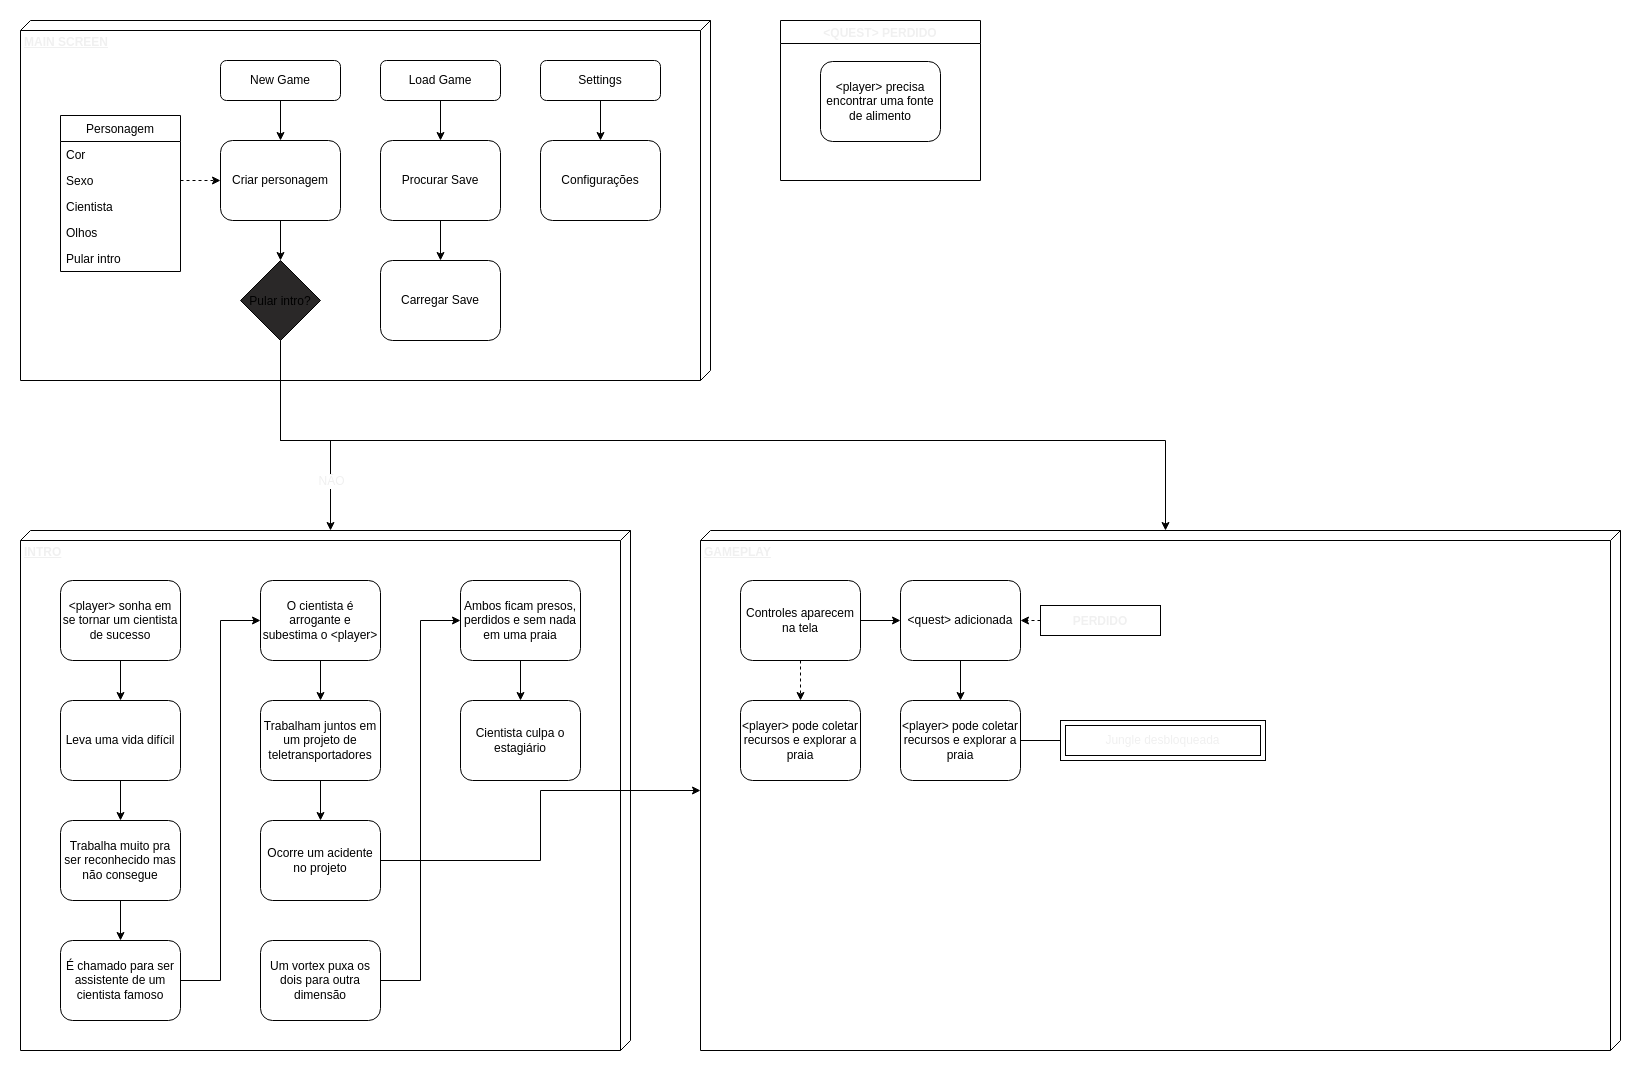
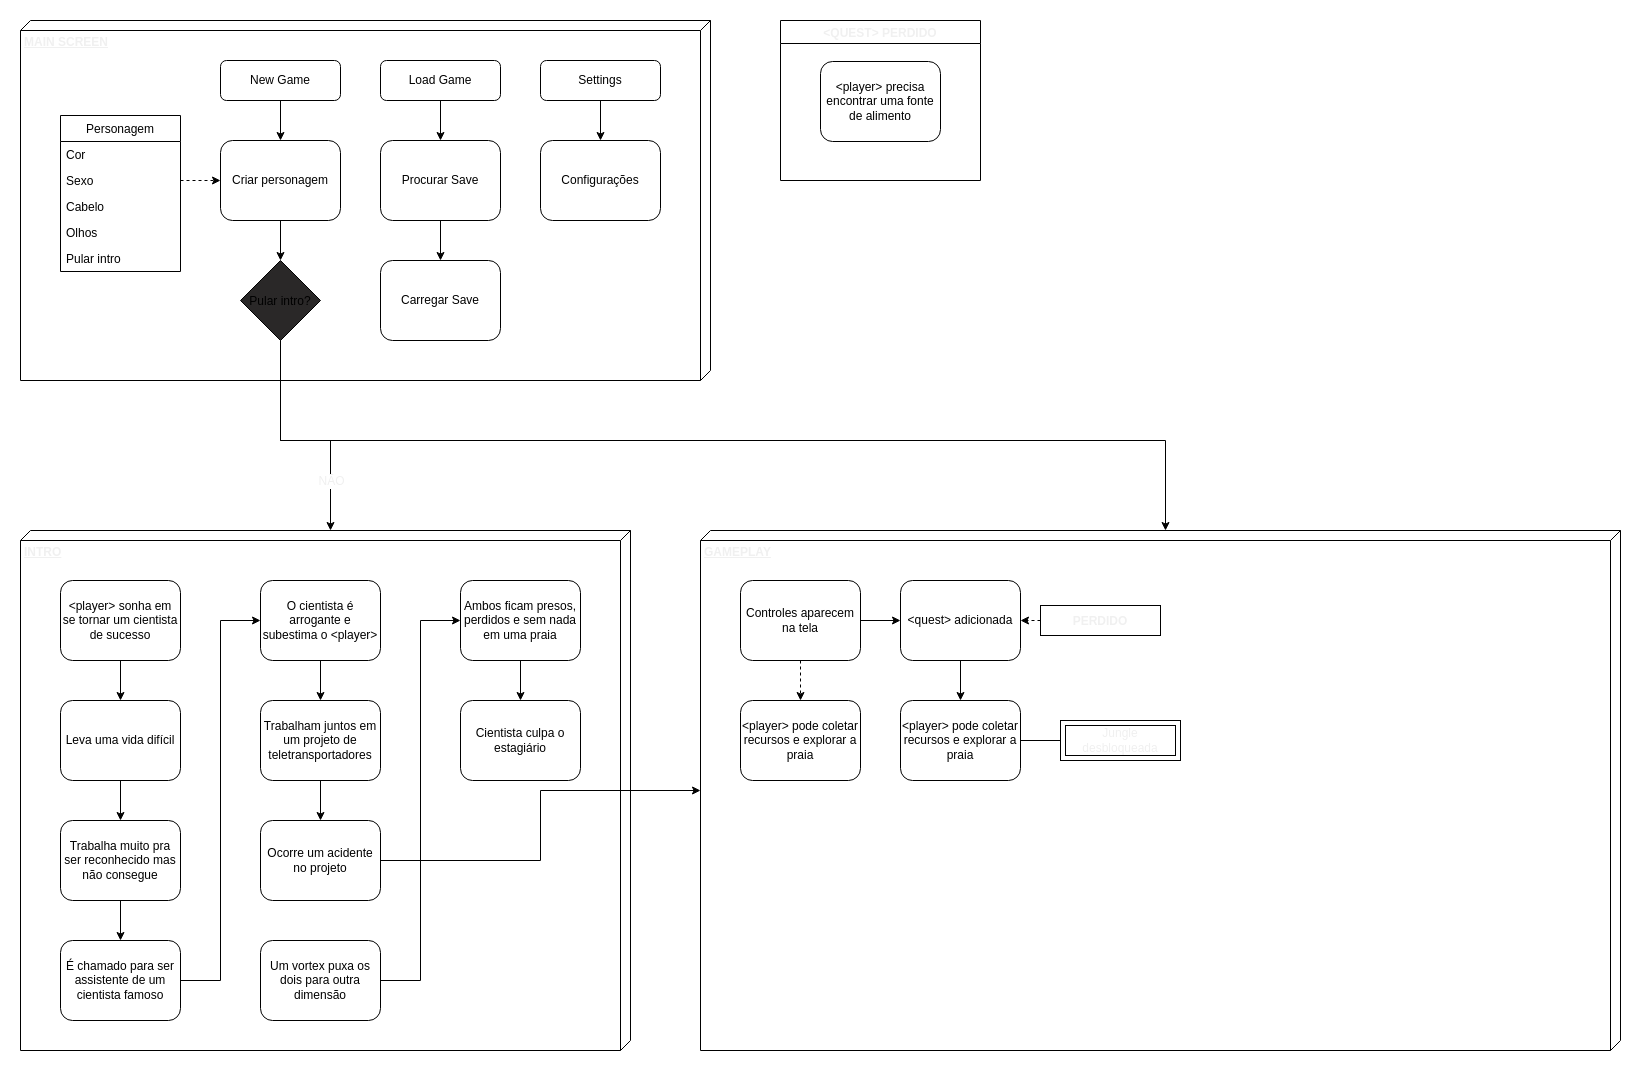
(93, 207) -> (85, 207)
(1163, 741) -> (1121, 741)
